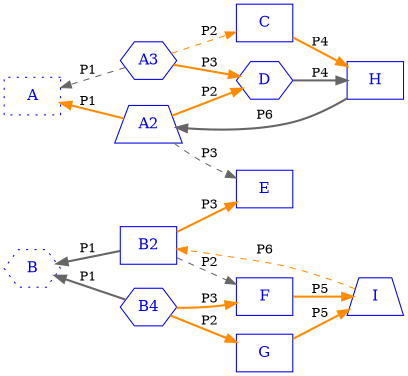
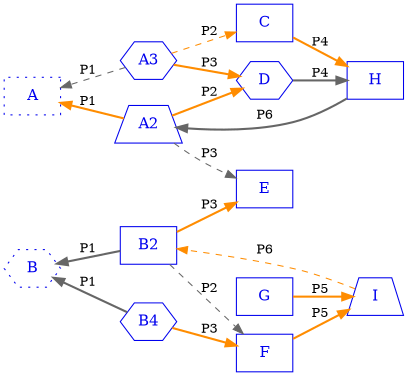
(198, 327) -> none
